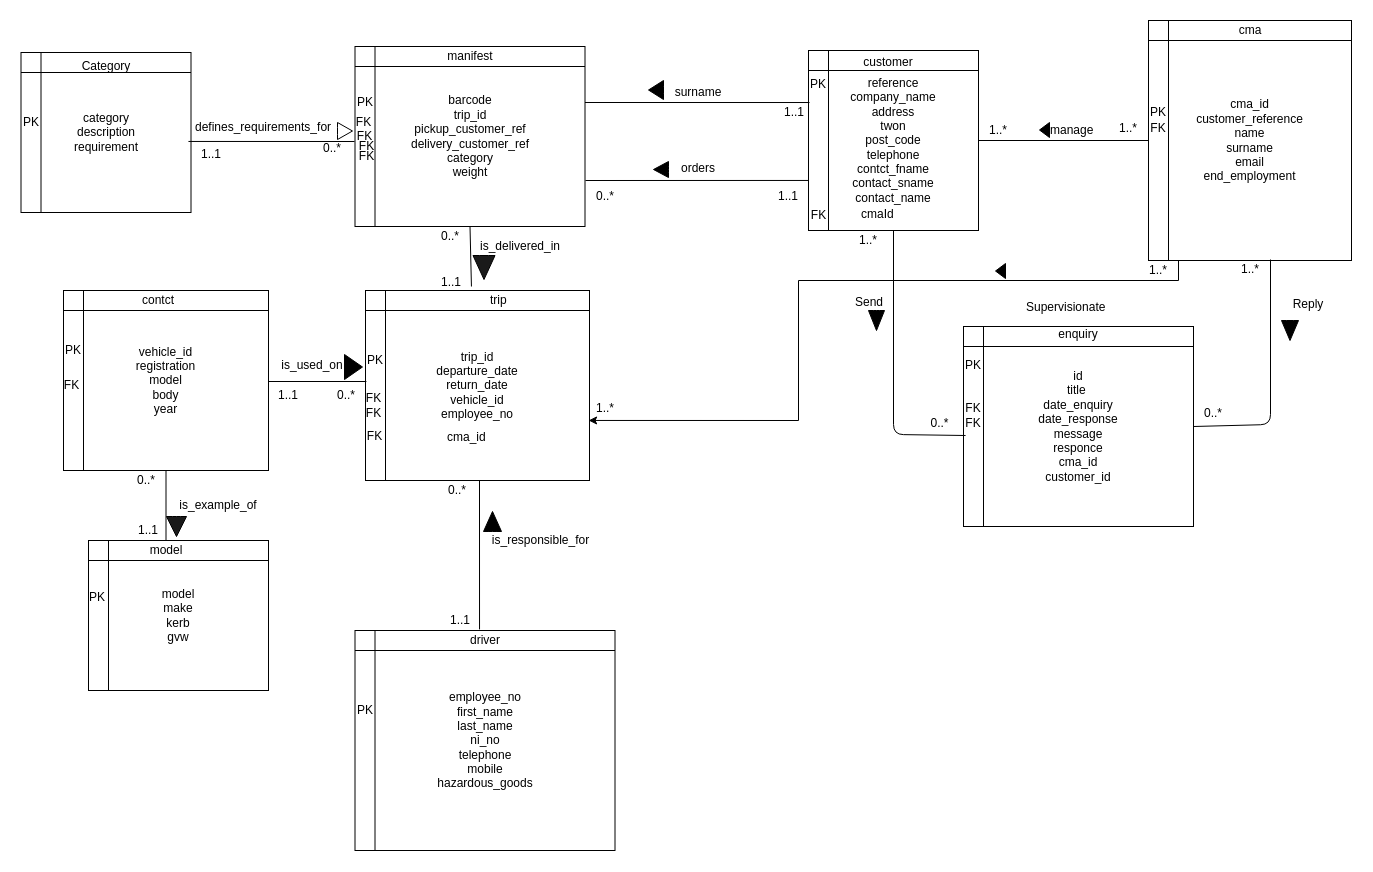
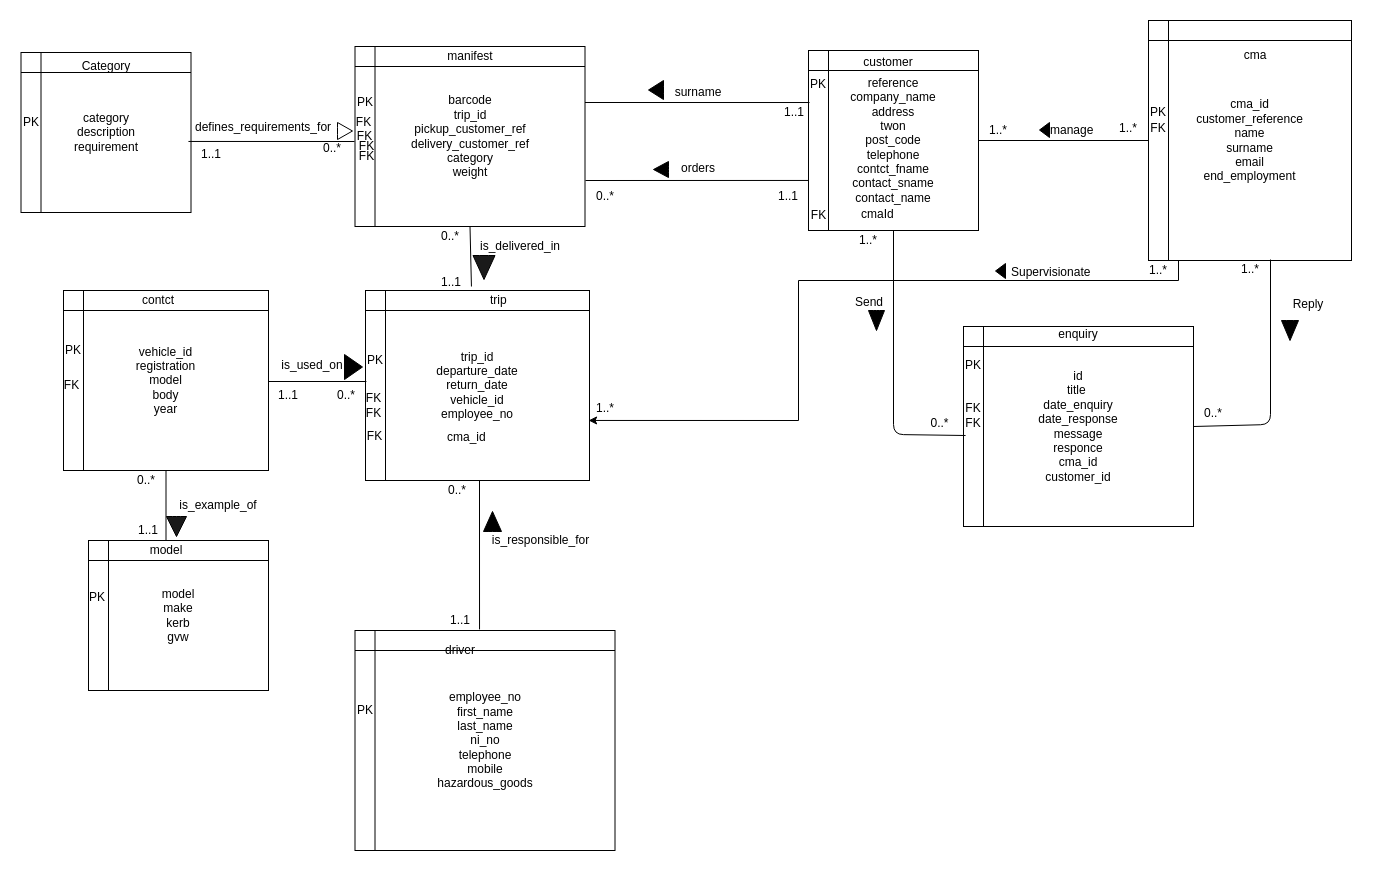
(1250, 31) -> (1255, 56)
(1070, 308) -> (1055, 273)
(485, 641) -> (460, 651)
